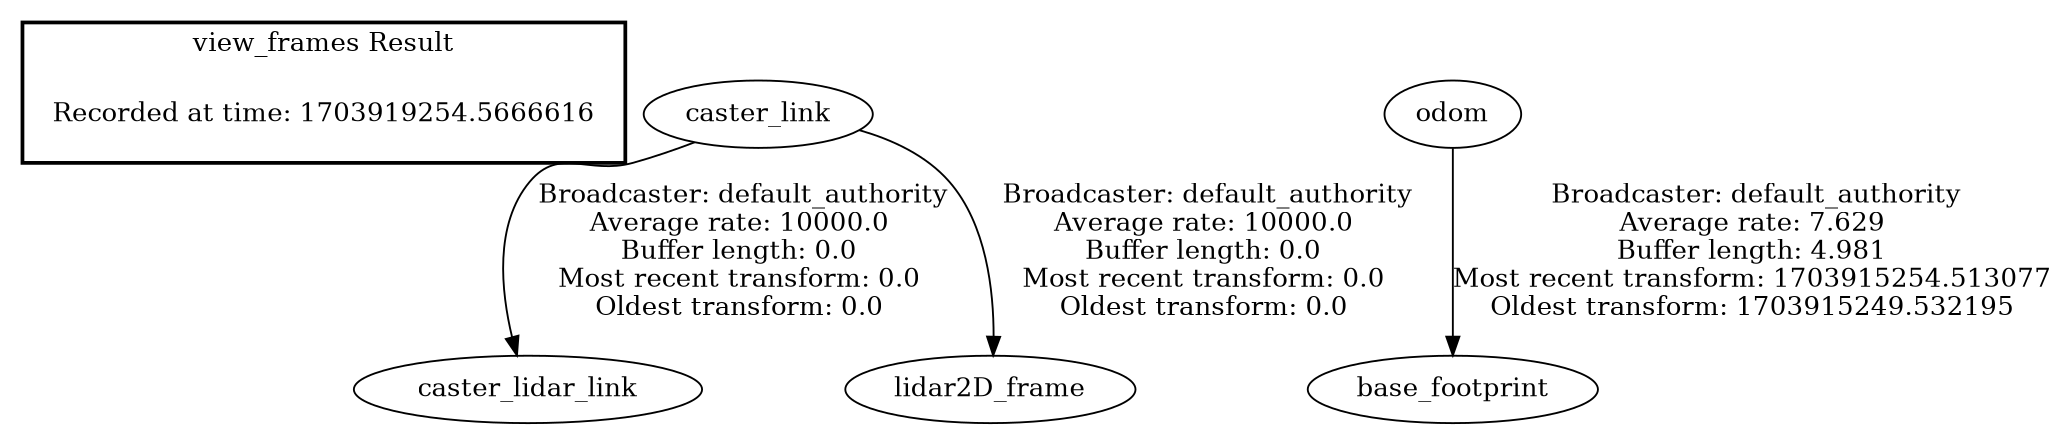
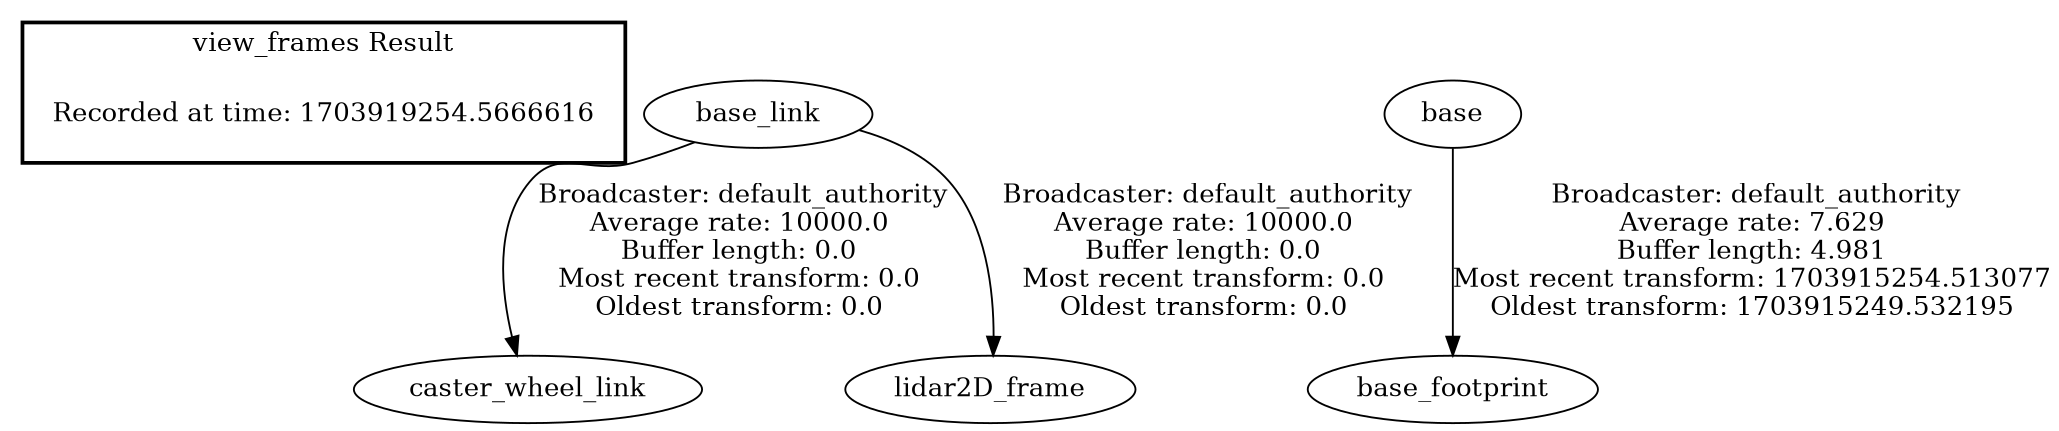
(758, 114) -> (758, 114)
(1453, 114) -> (1453, 114)
(528, 389) -> (528, 389)
